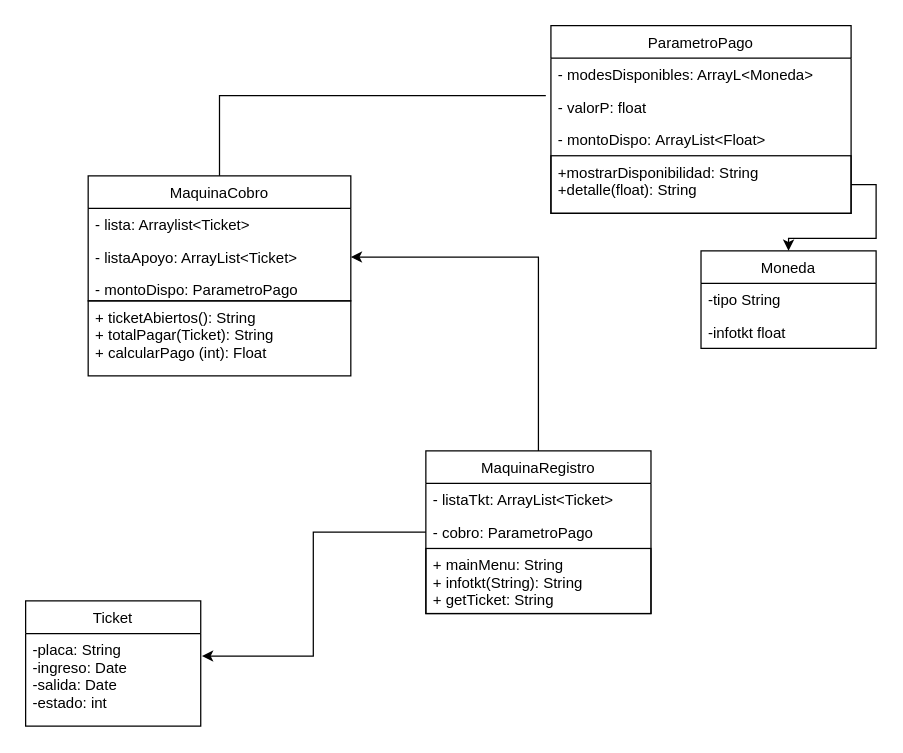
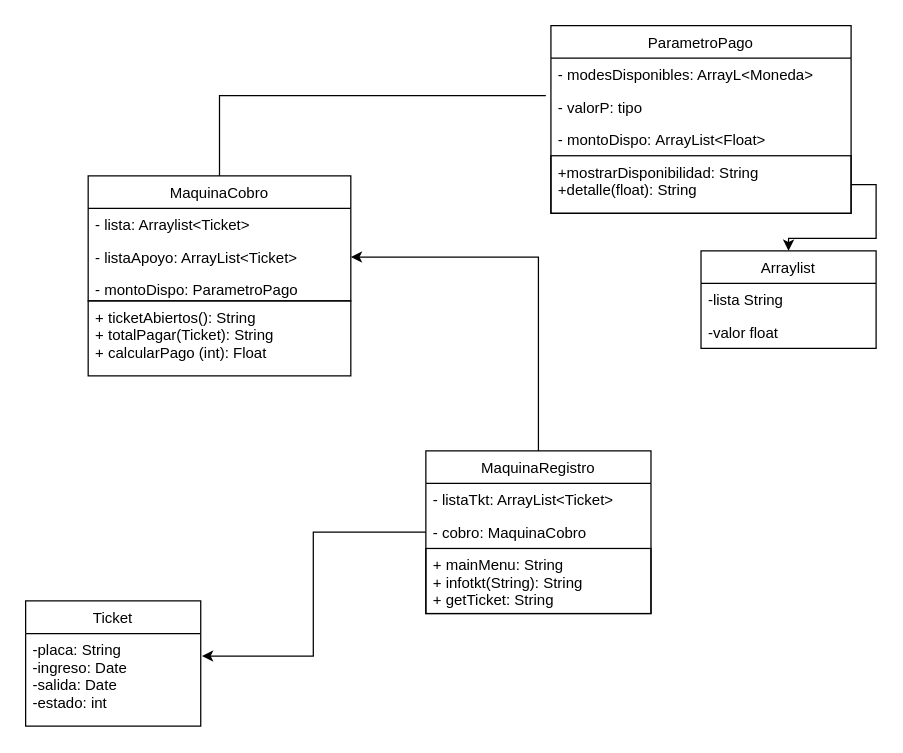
(611, 108) -> (607, 108)
(788, 268) -> (788, 268)
(752, 300) -> (754, 300)
(760, 333) -> (752, 333)
(519, 533) -> (513, 533)
